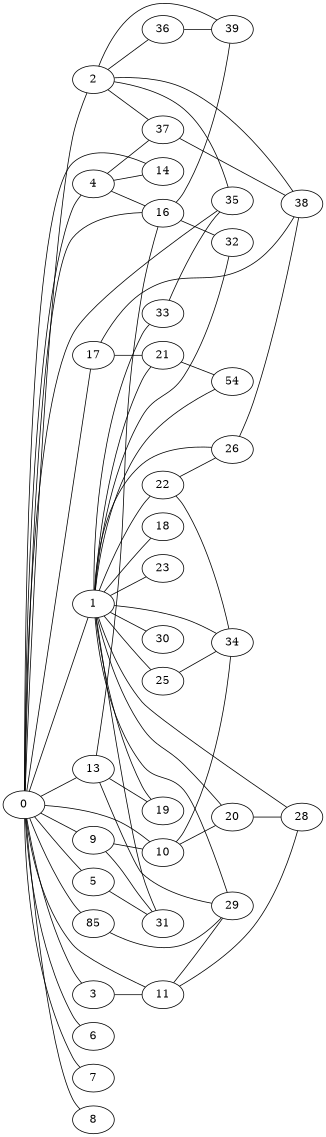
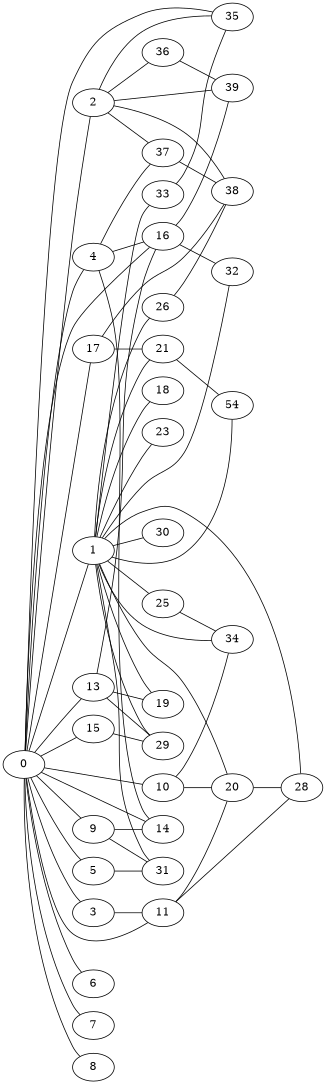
(163, 485) -> none
(121, 845) -> (128, 829)
(93, 924) -> (93, 729)
(198, 951) -> (205, 854)
